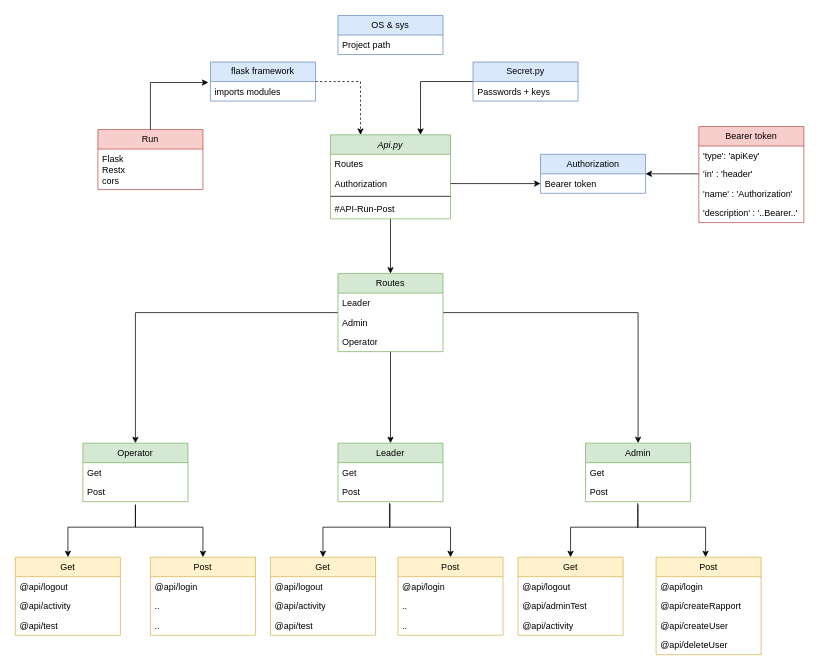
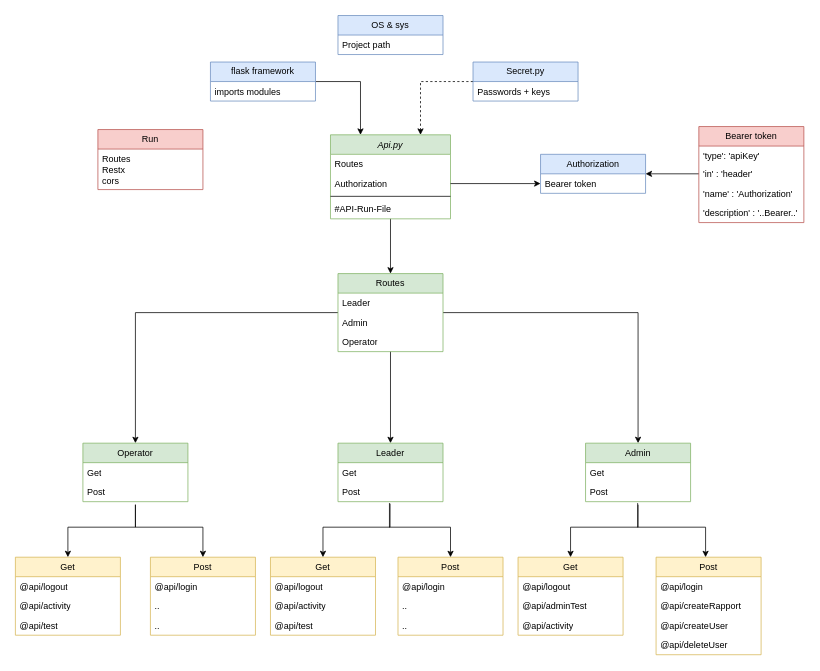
(421, 81) -> (421, 81)
(153, 82) -> none
(360, 83) -> (360, 83)
(115, 170) -> (117, 170)
(367, 209) -> (365, 209)
